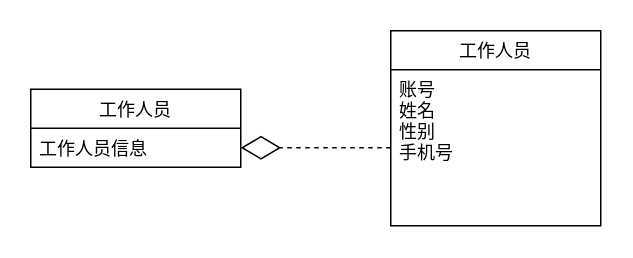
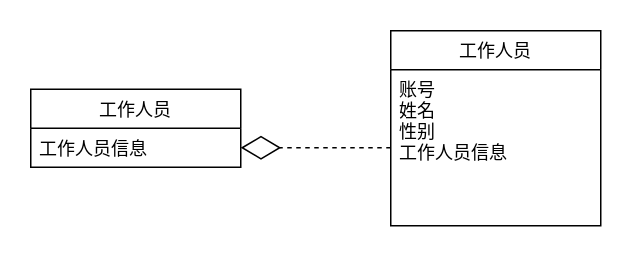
(417, 90) -> (417, 90)
